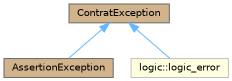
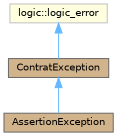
(153, 44) -> (59, 46)
